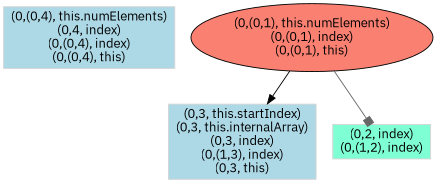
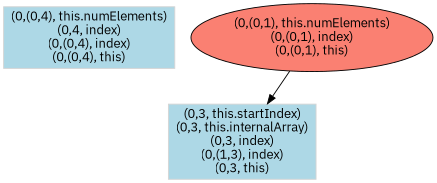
(382, 142) -> none
